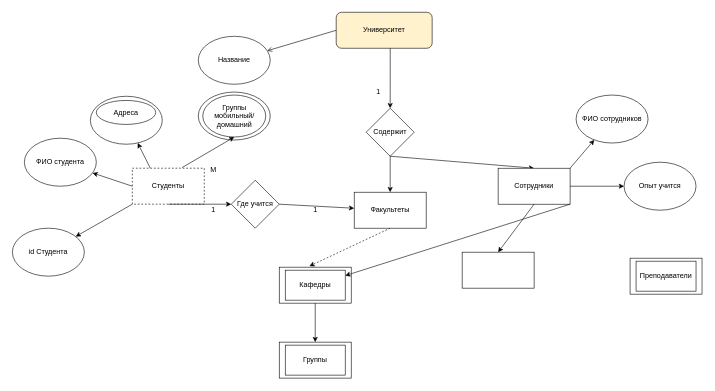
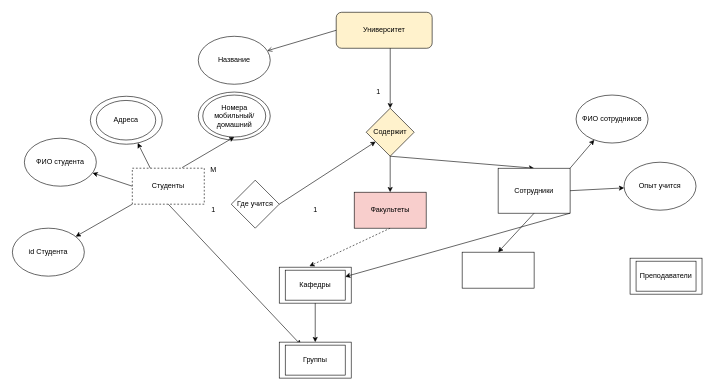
(126, 113) -> (126, 120)
(235, 116) -> (235, 116)
(390, 132) -> (390, 132)
(534, 186) -> (534, 191)
(170, 204) -> (233, 273)
(342, 208) -> (326, 174)
(390, 210) -> (390, 210)
